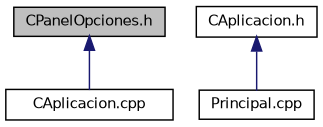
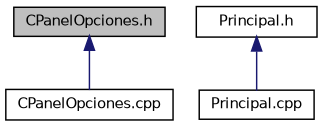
(257, 22) -> (257, 22)
(89, 105) -> (89, 105)
